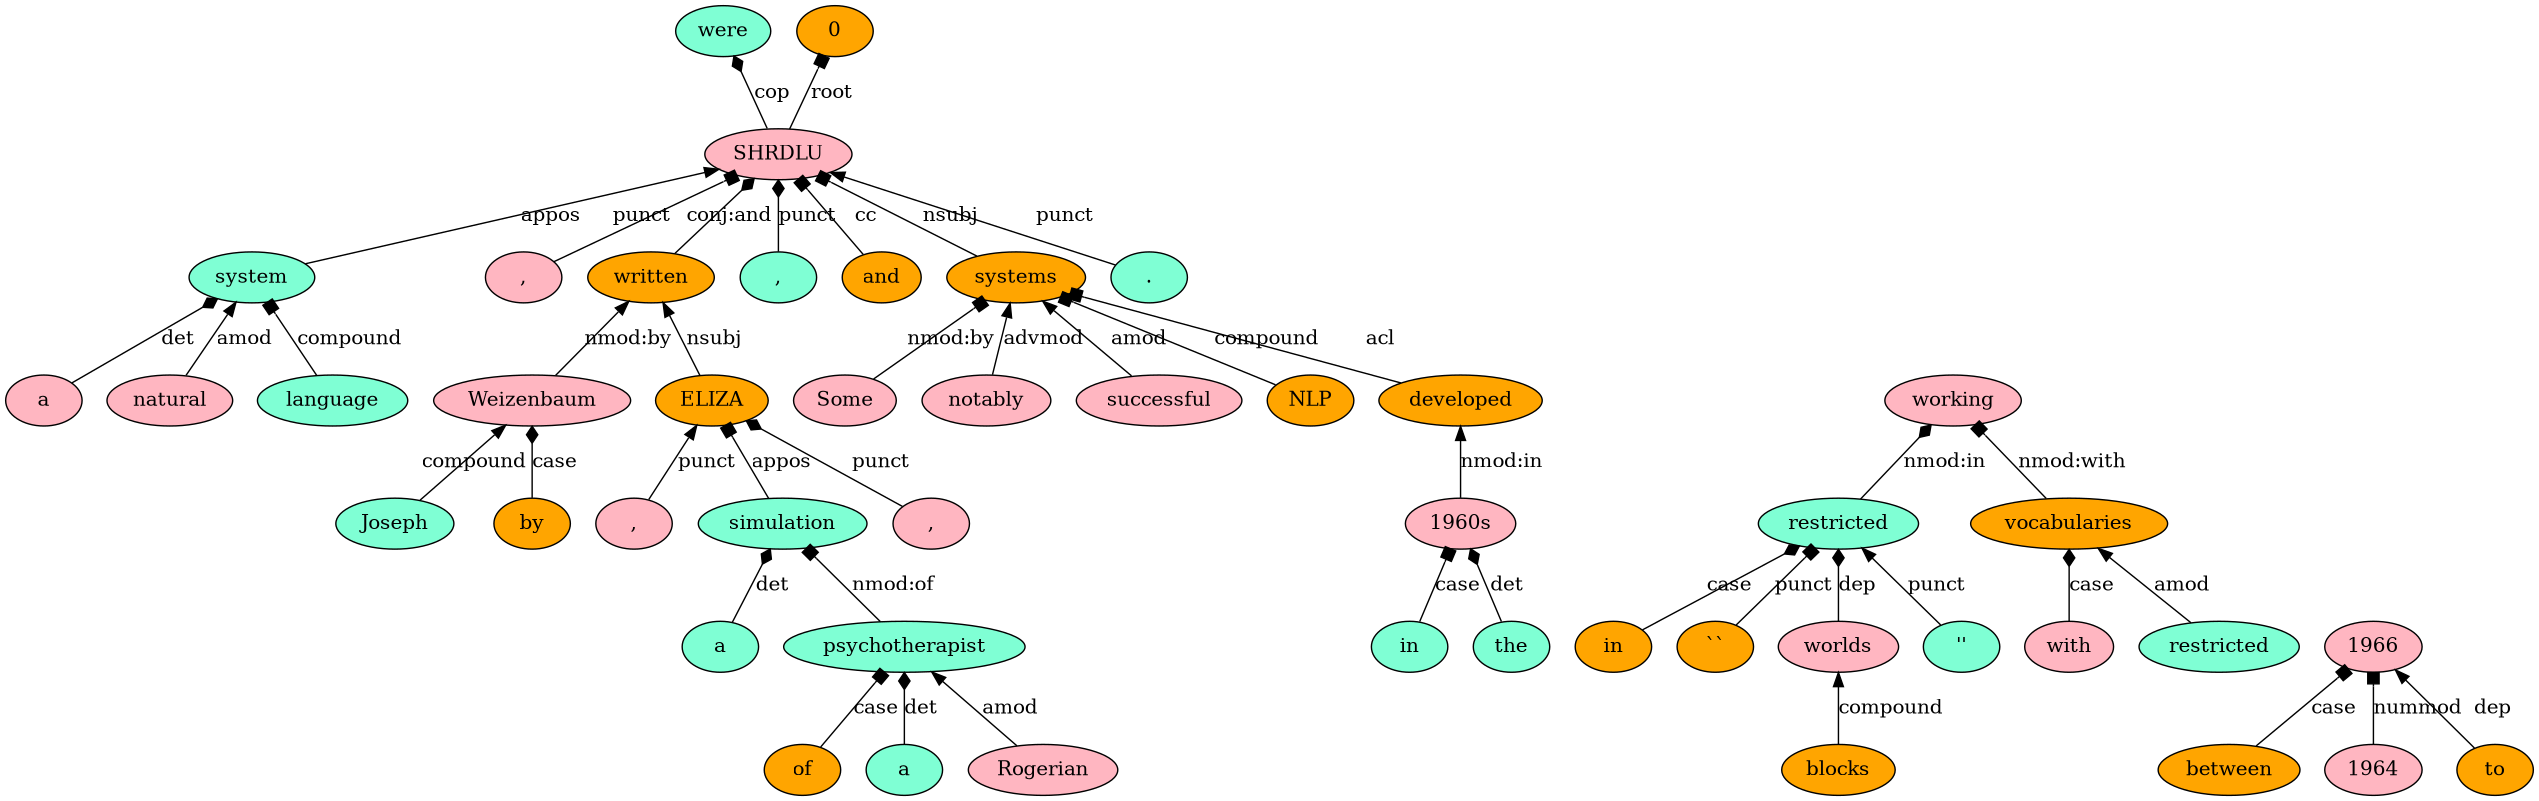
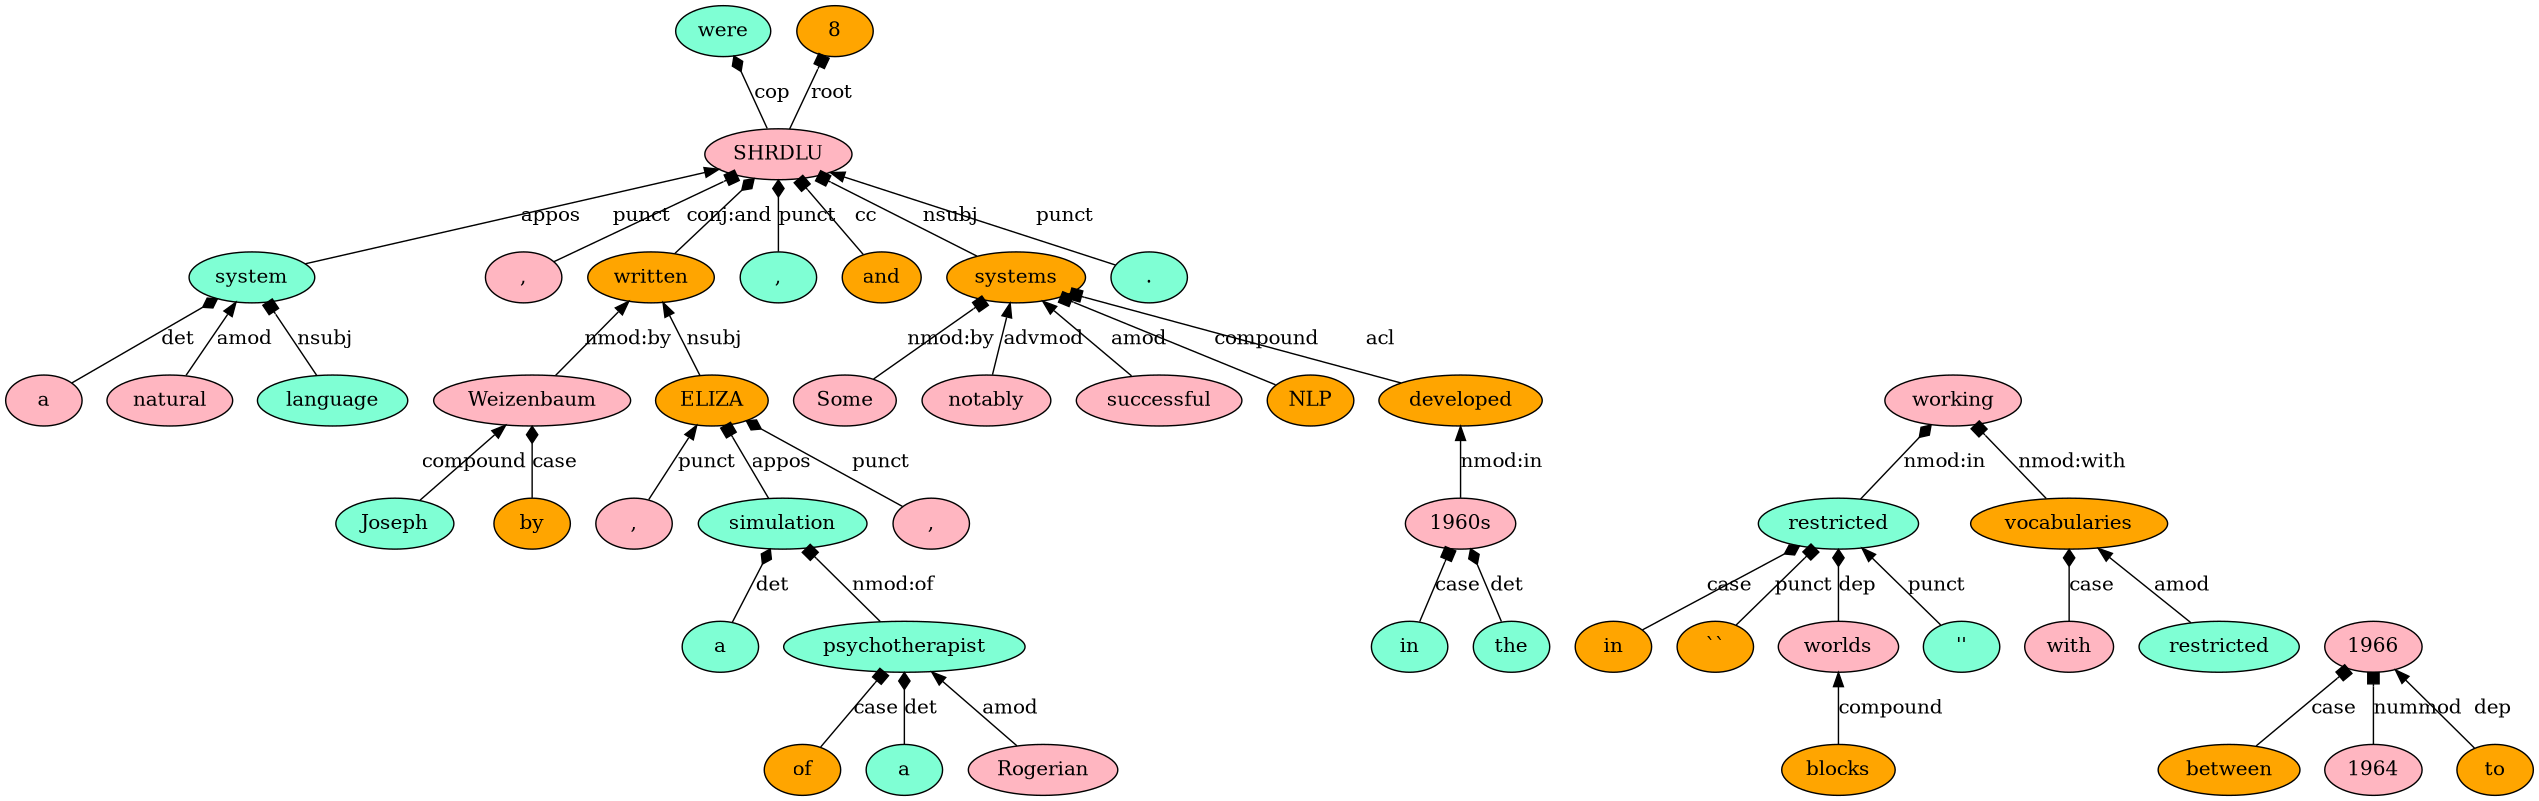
(835, 31) -> (835, 31)
(350, 339) -> (326, 339)
